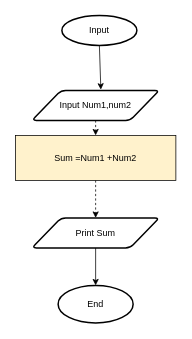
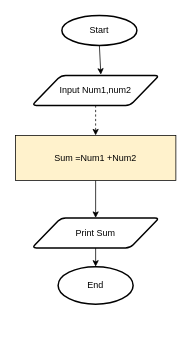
(99, 30) -> (99, 30)
(96, 105) -> (96, 90)
(96, 197) -> (96, 197)
(96, 304) -> (96, 285)
